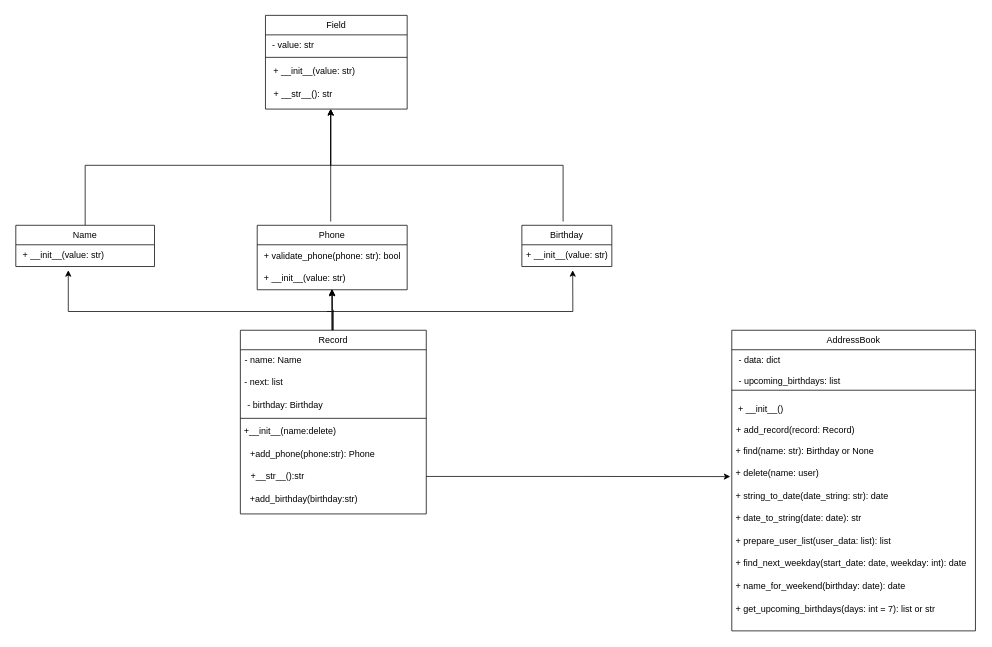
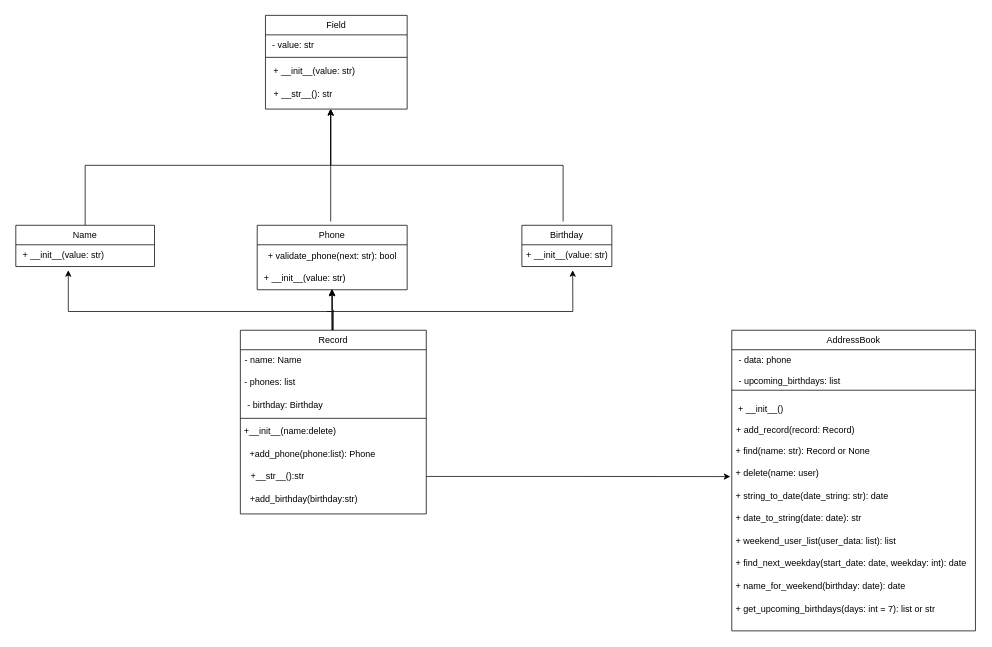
(332, 256) -> (332, 256)
(761, 360) -> (765, 360)
(266, 383) -> (271, 383)
(811, 451) -> (807, 451)
(334, 454) -> (334, 454)
(826, 541) -> (826, 541)
